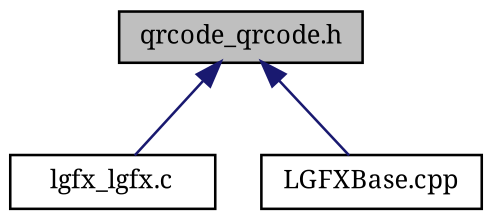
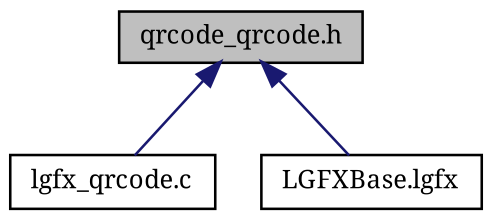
(113, 182) -> (113, 182)
(372, 182) -> (372, 182)
